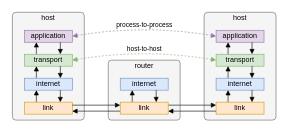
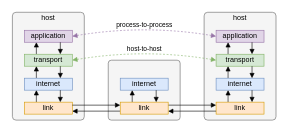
(144, 66) -> none
